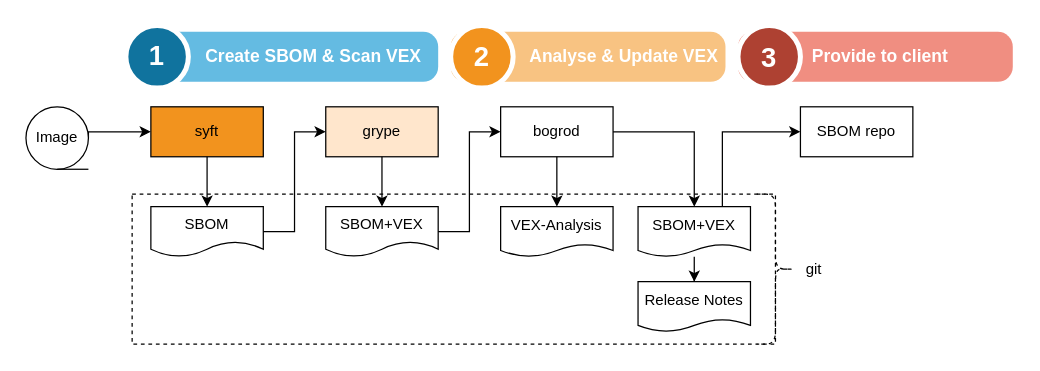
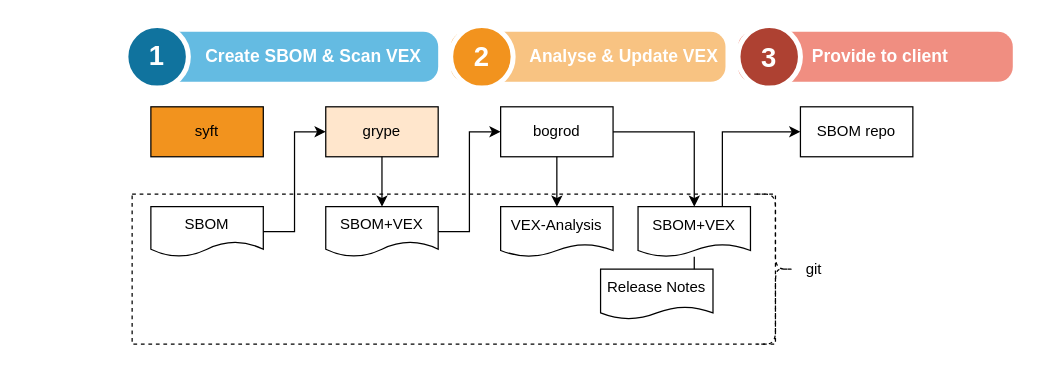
(112, 132) -> none
(57, 138) -> none
(207, 178) -> none
(694, 307) -> (657, 294)
